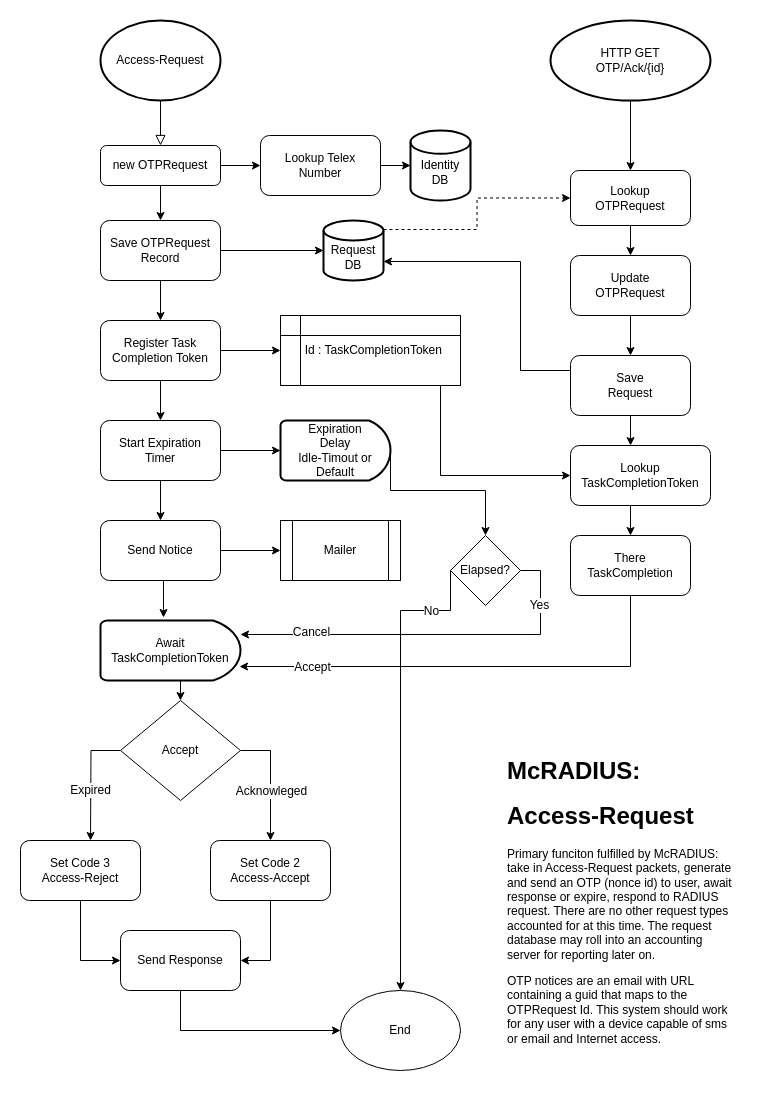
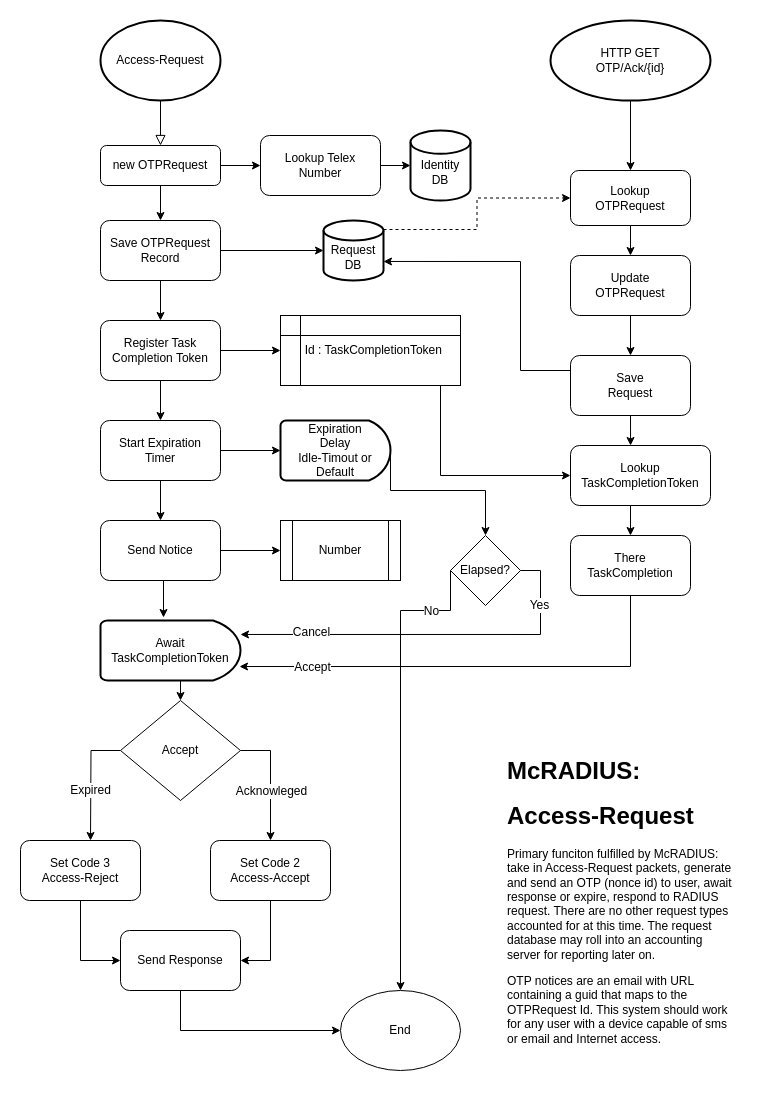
(341, 551) -> (341, 551)
